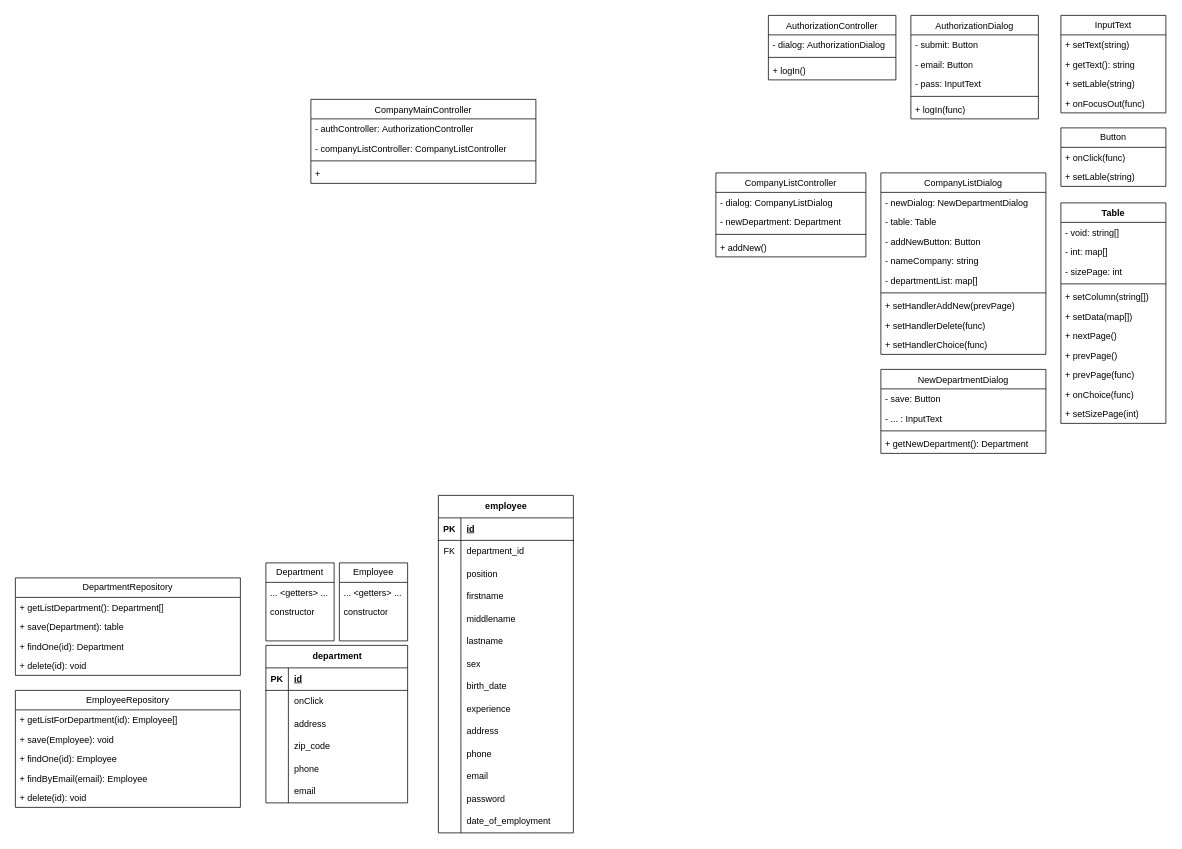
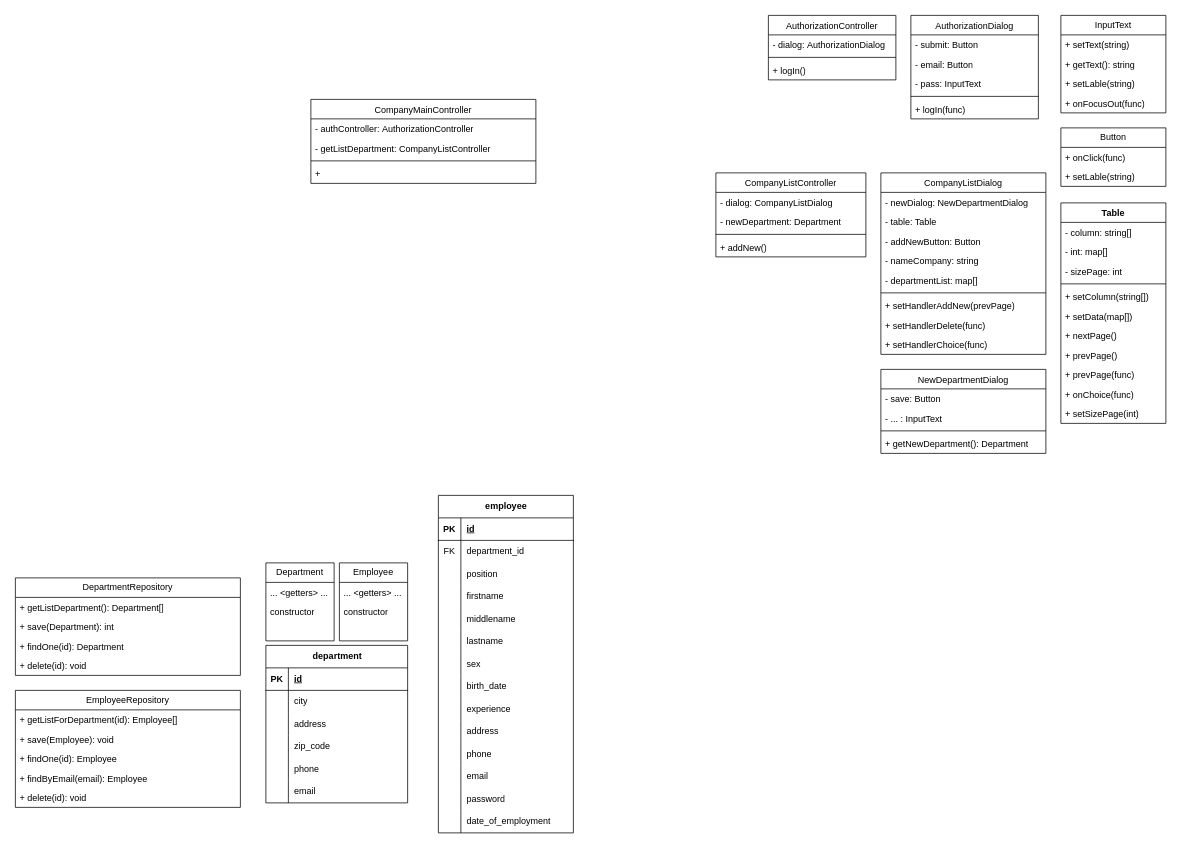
(422, 149) -> (414, 149)
(1100, 233) -> (1105, 233)
(78, 628) -> (73, 628)
(310, 702) -> (303, 702)
